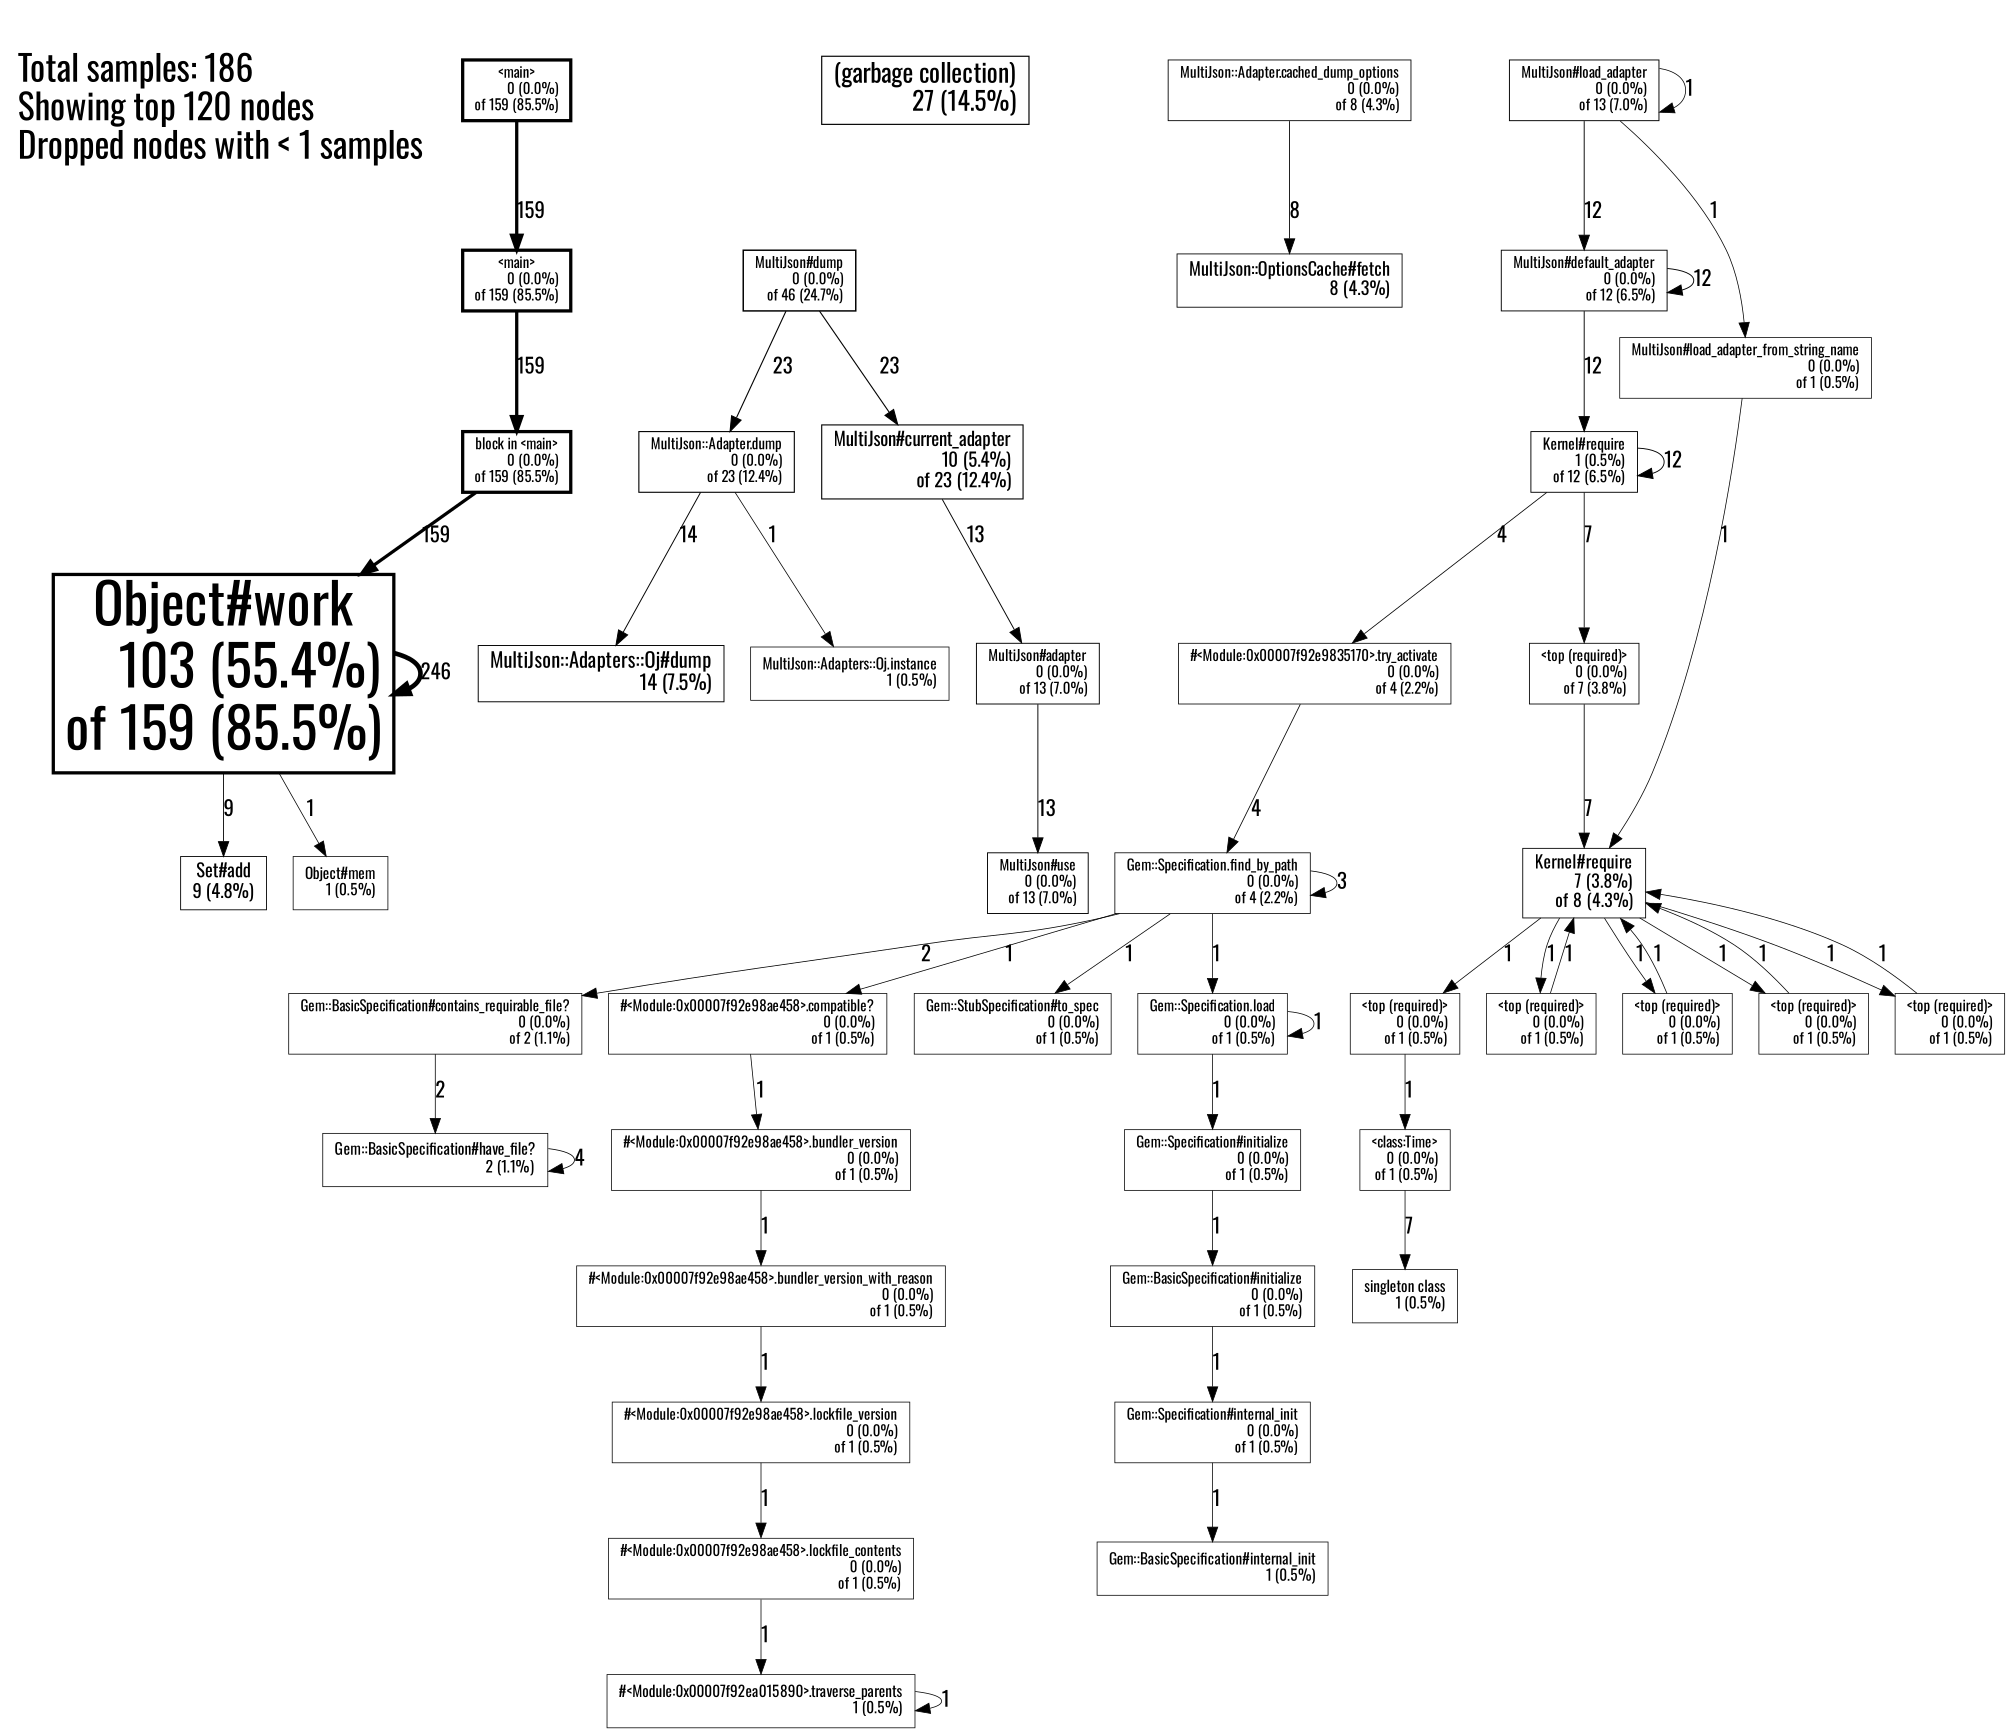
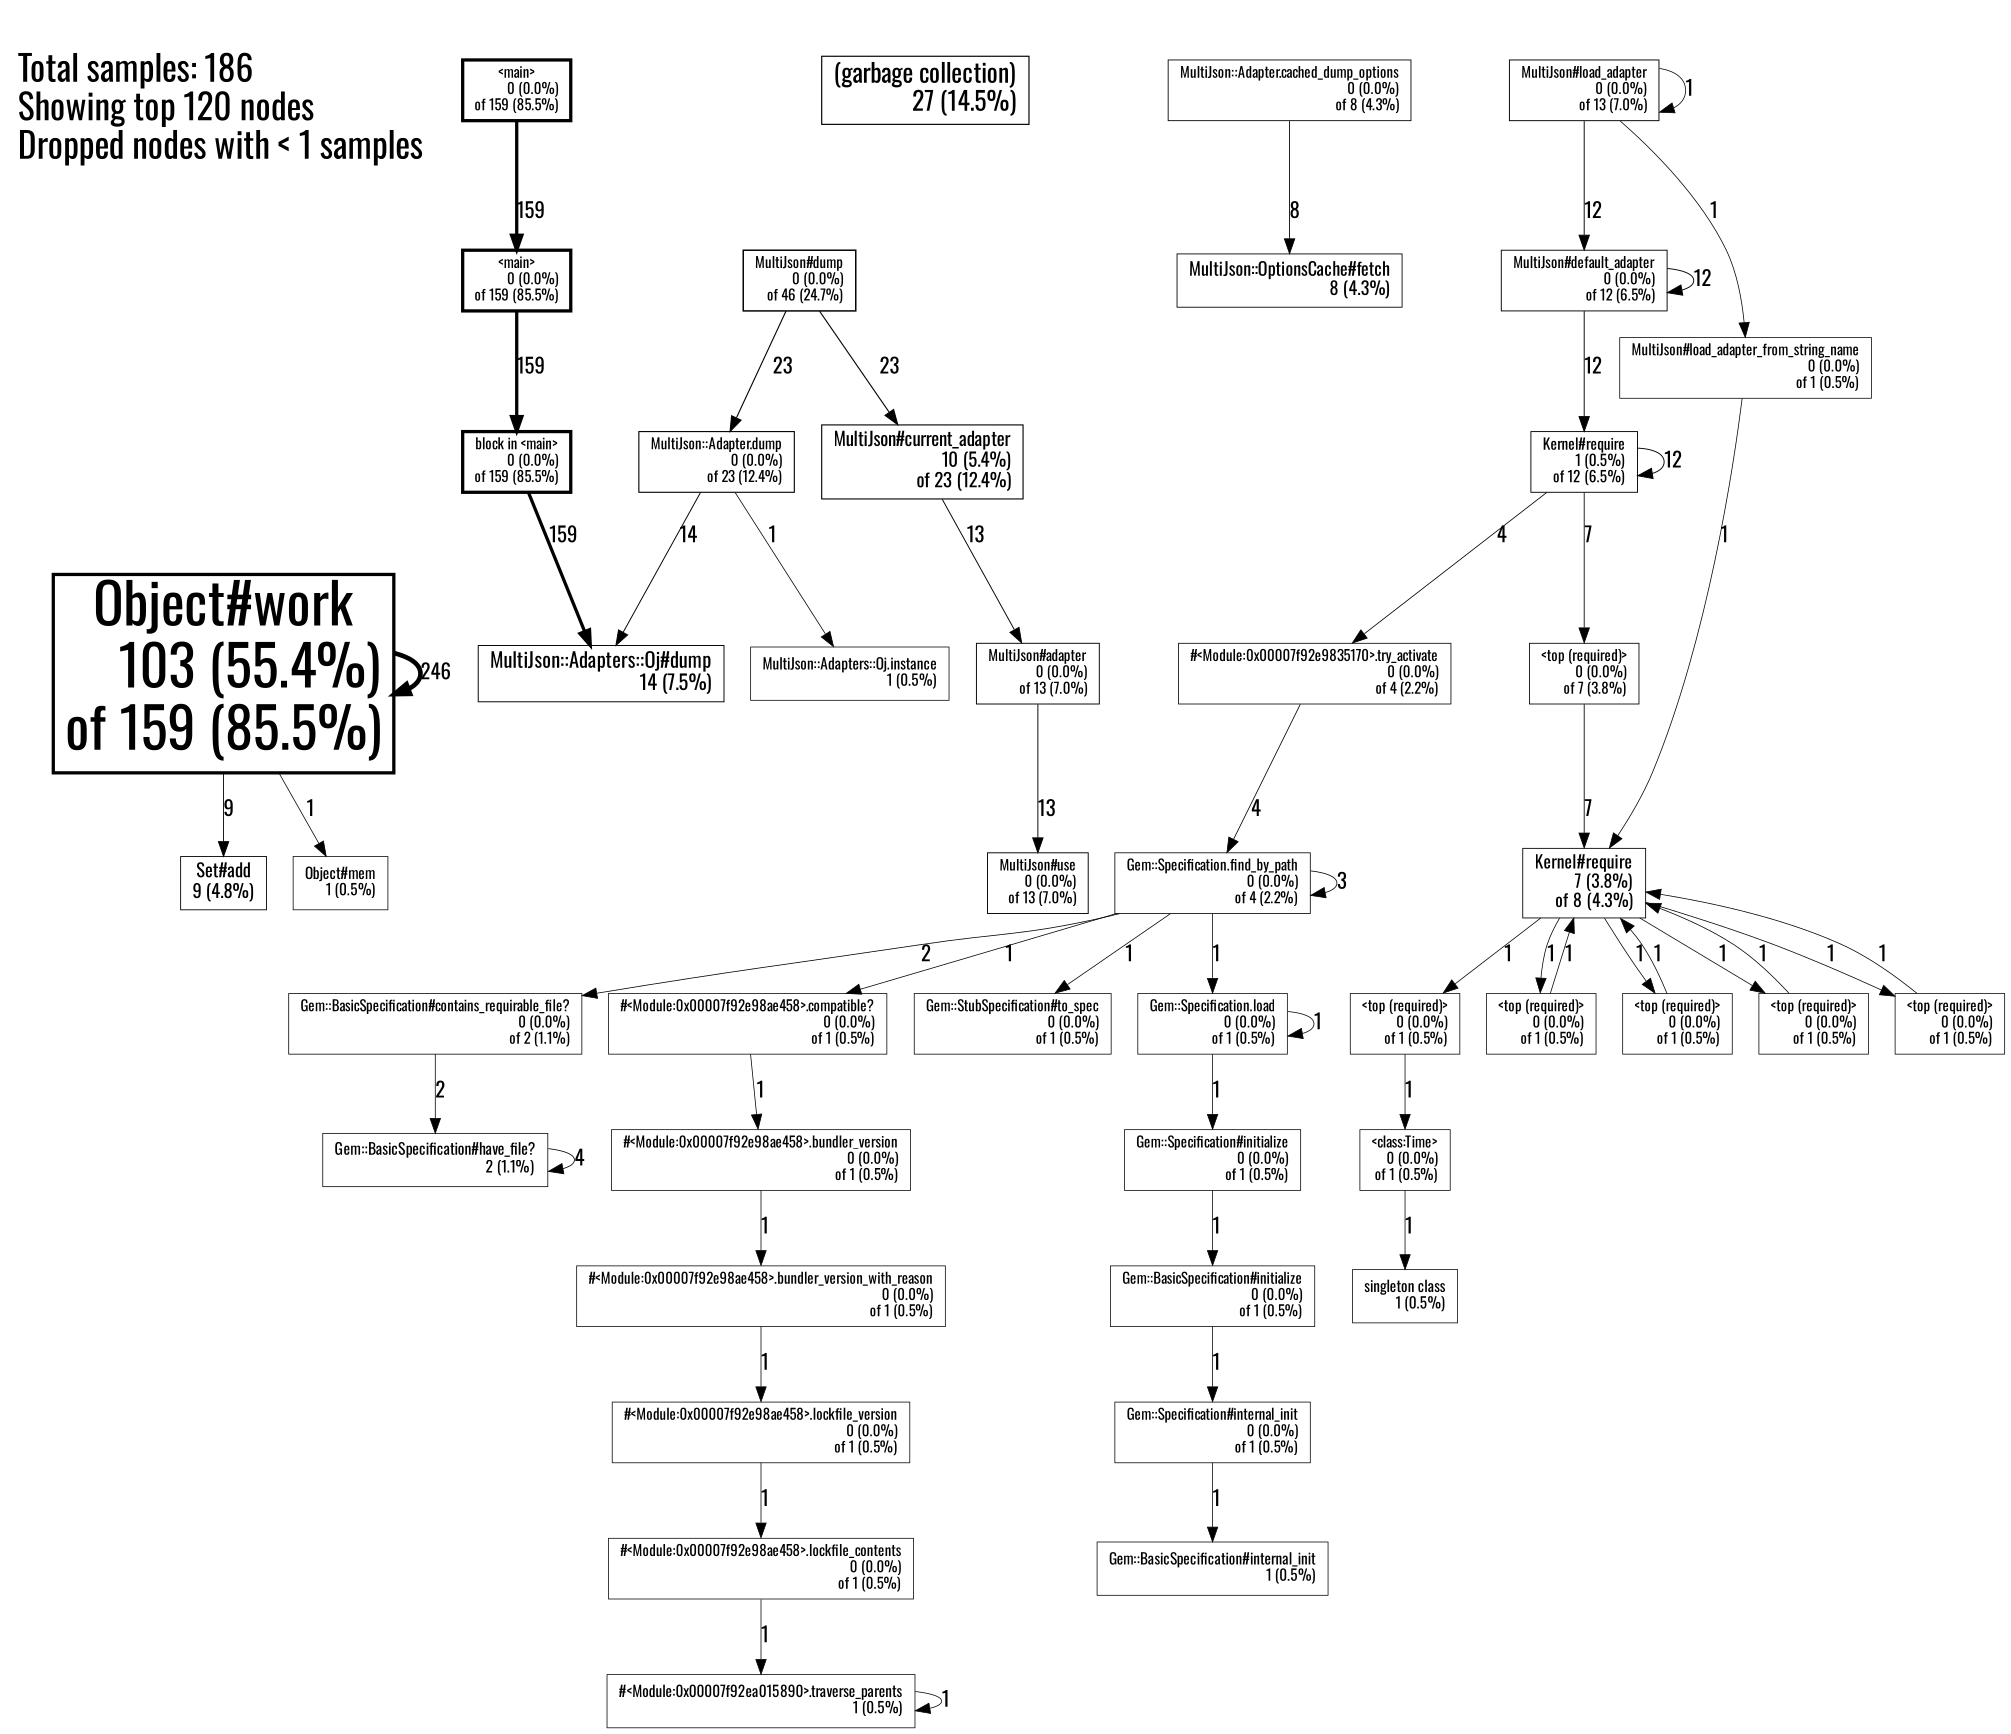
(425, 529) -> (557, 562)
(1409, 1228) -> (1409, 1228)
